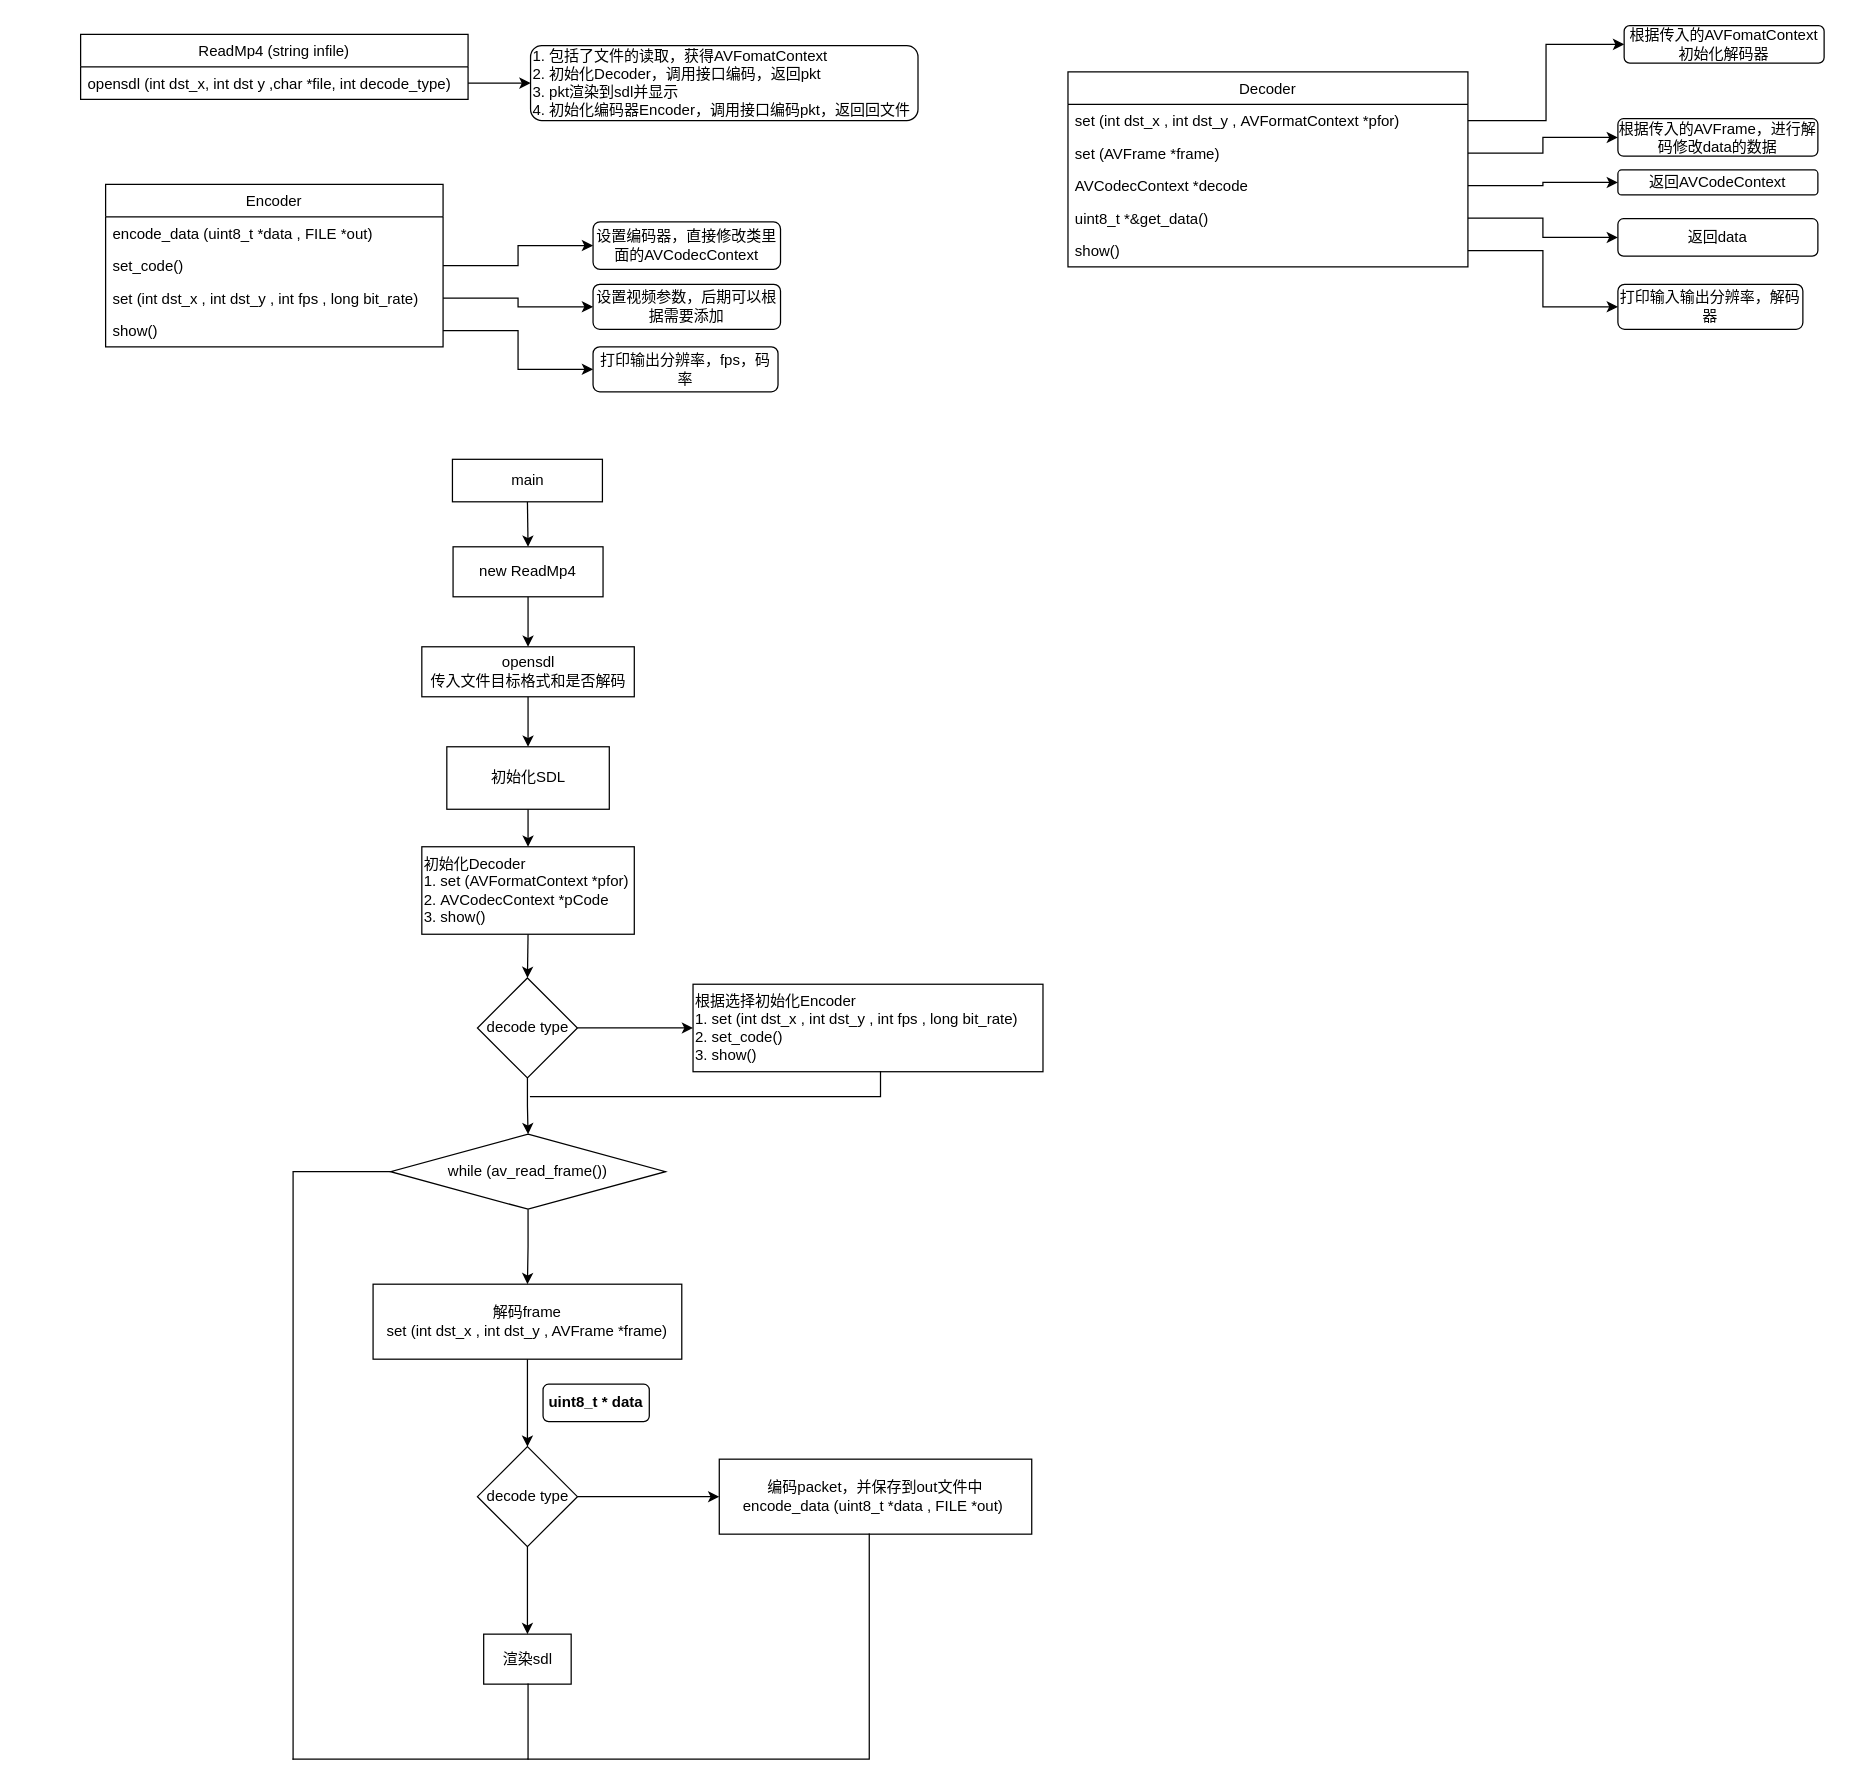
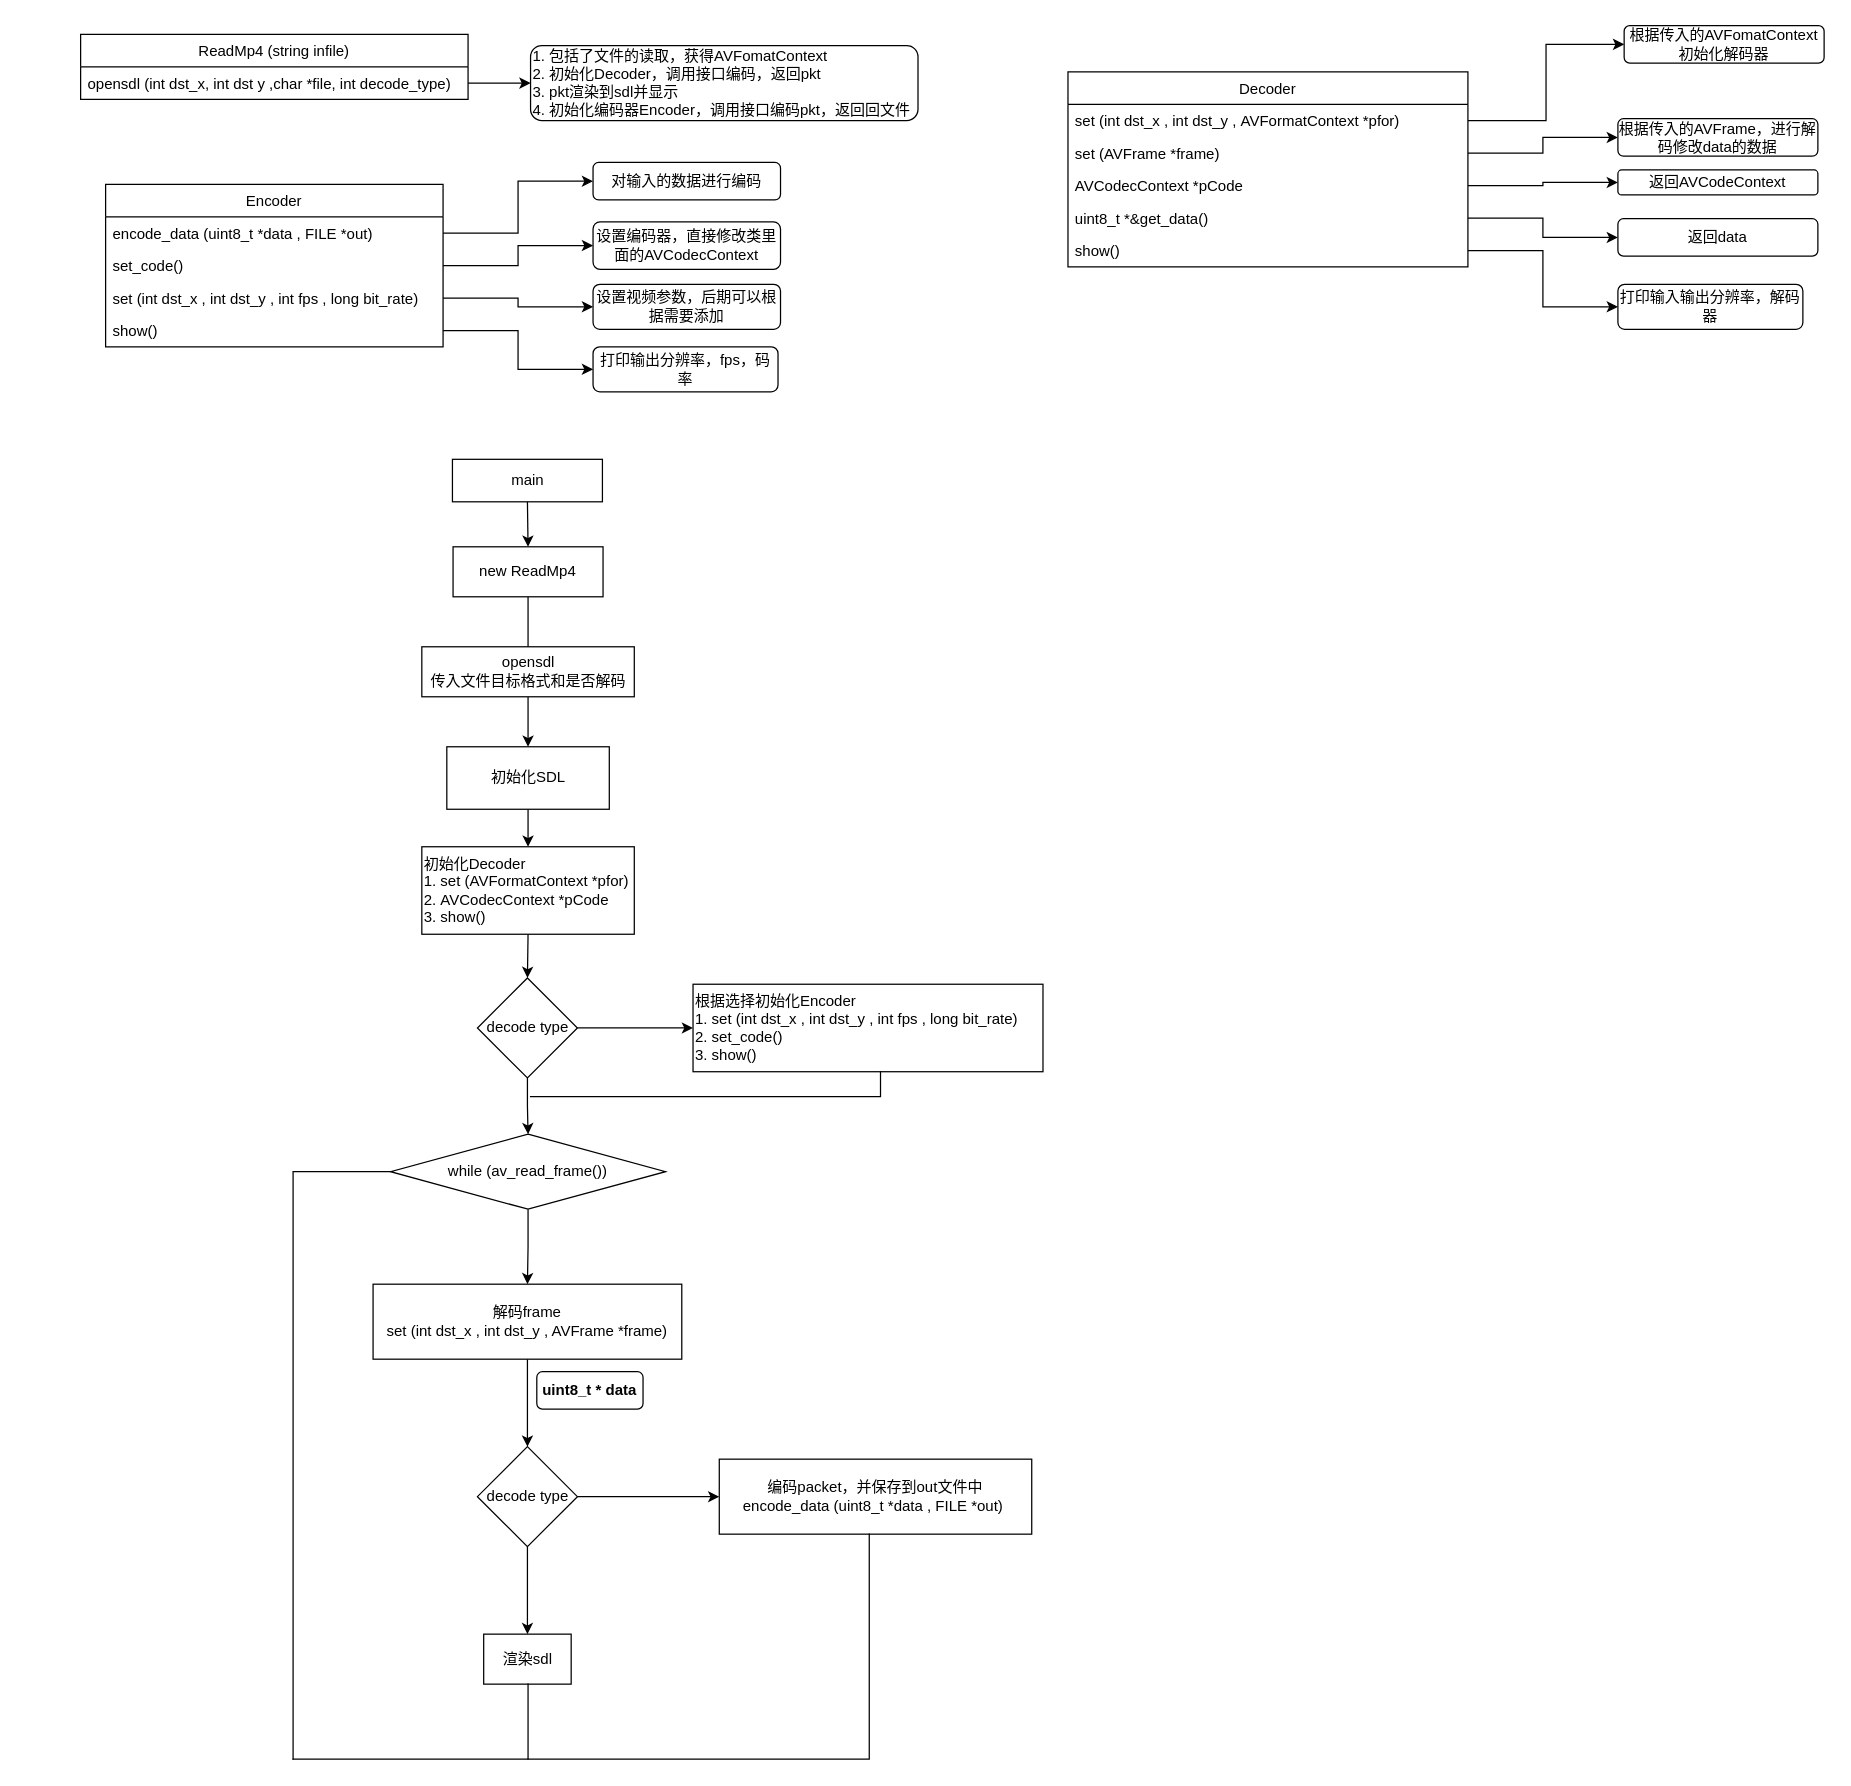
none -> (687, 181)
(1165, 186) -> (1161, 186)
none -> (518, 212)
(528, 637) -> (528, 640)
(596, 1403) -> (590, 1391)
